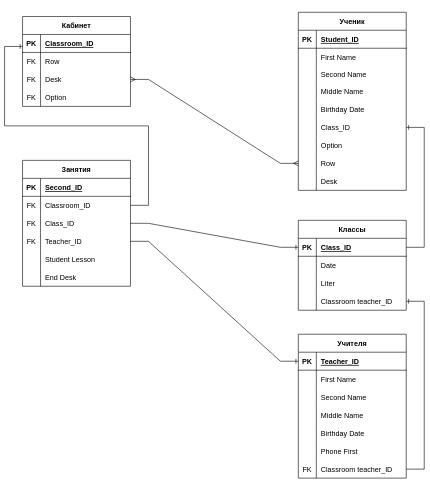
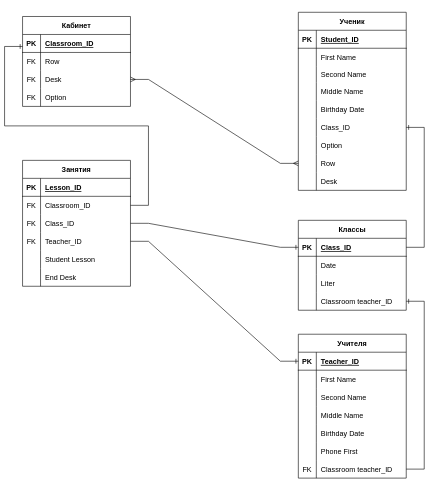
(63, 188) -> (63, 188)
